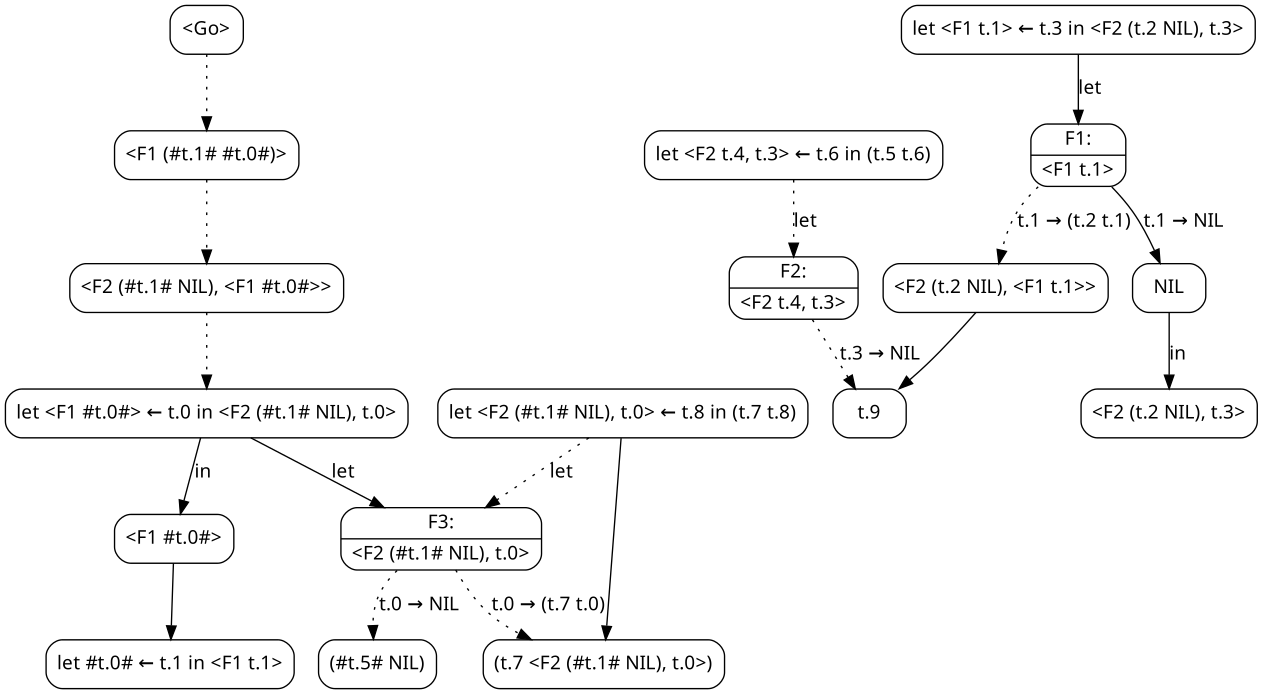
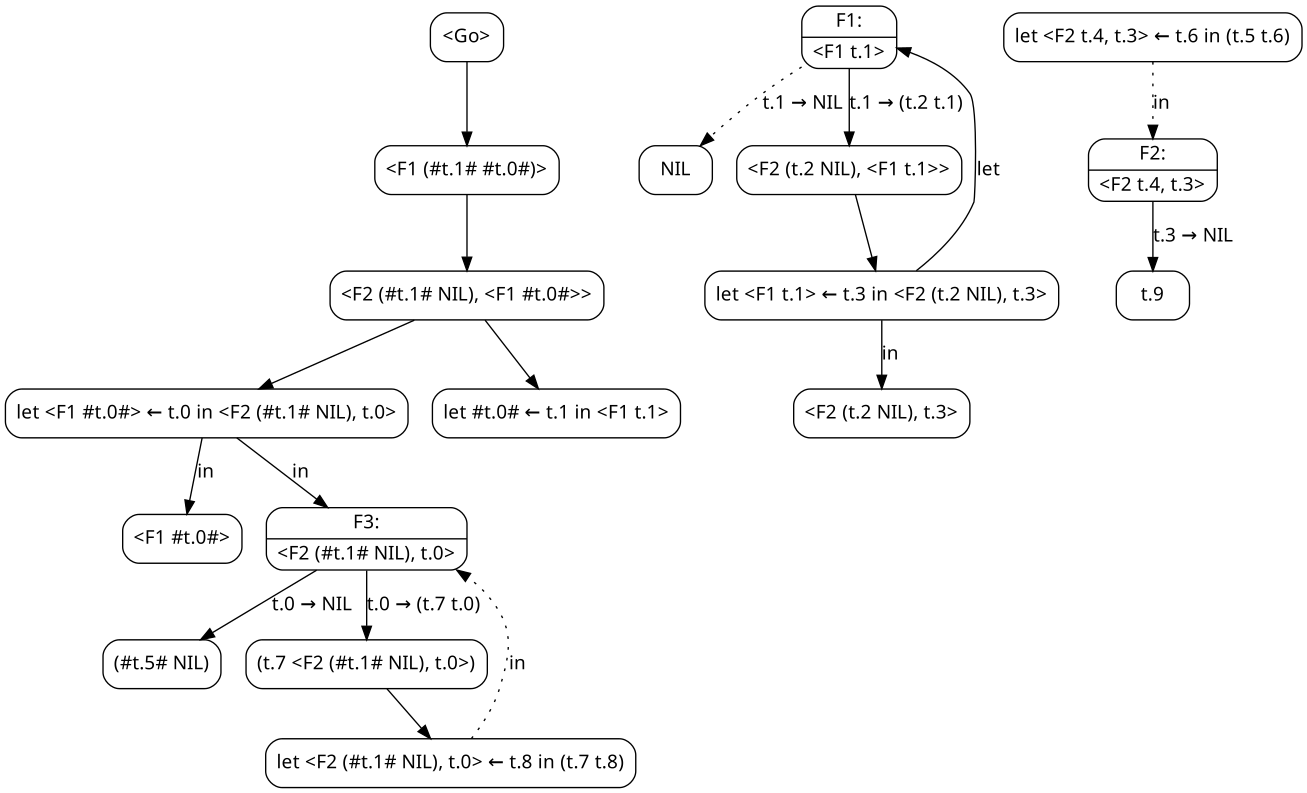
(207, 85) -> (467, 97)
(207, 215) -> (467, 226)
(1015, 216) -> (849, 100)
(1136, 217) -> (754, 100)
(806, 222) -> (1162, 104)
(207, 344) -> (343, 352)
(1169, 344) -> (882, 348)
(944, 347) -> (864, 226)
(830, 348) -> (1153, 229)
(344, 472) -> (301, 472)
(562, 472) -> (518, 664)
(614, 532) -> (404, 709)
(172, 594) -> (507, 349)
(379, 595) -> (264, 601)
(482, 607) -> (367, 598)
